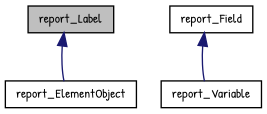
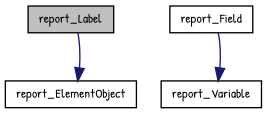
(62, 64) -> (80, 50)
(202, 64) -> (220, 50)
